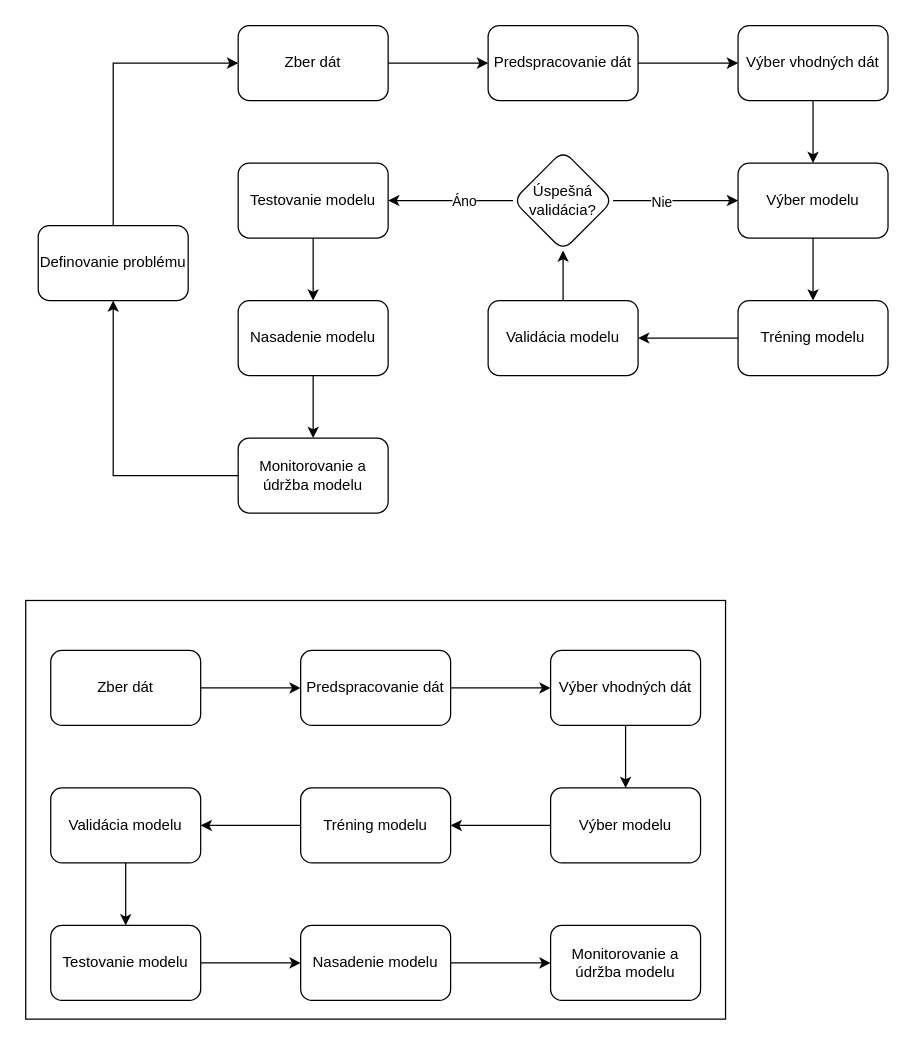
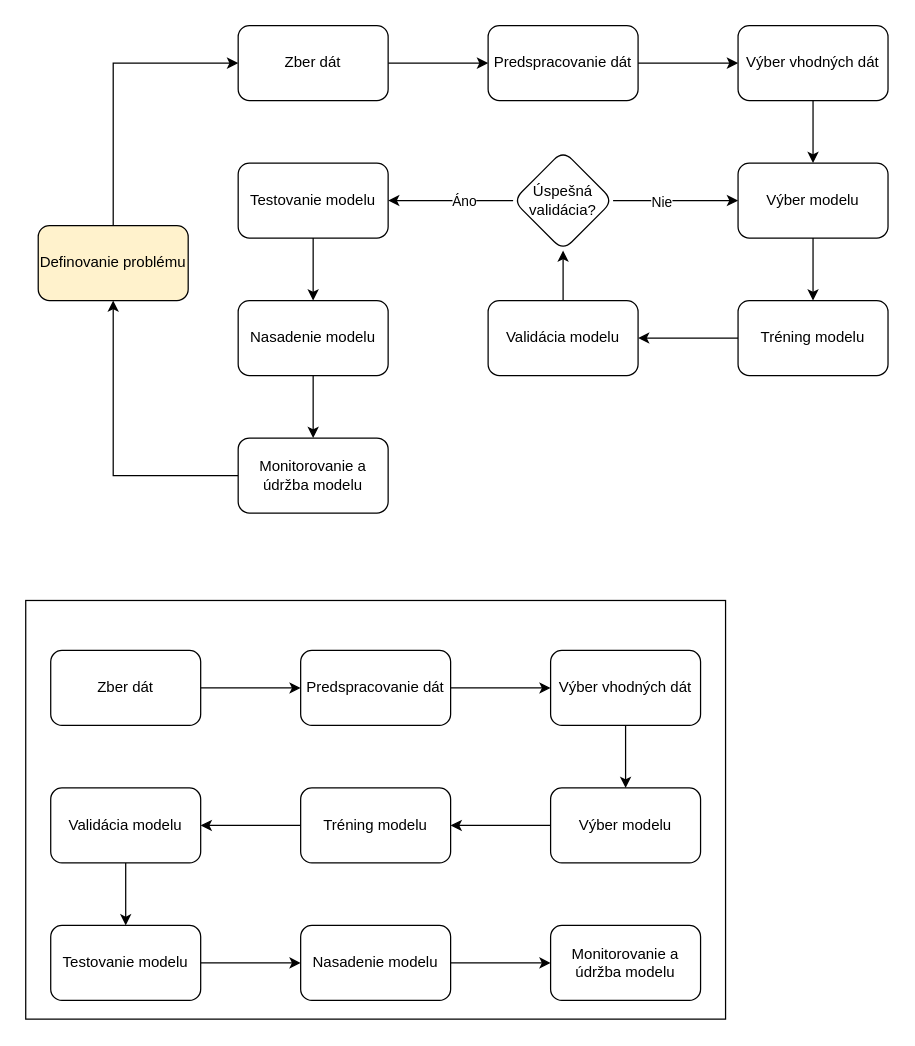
(113, 263) -> (113, 263)
